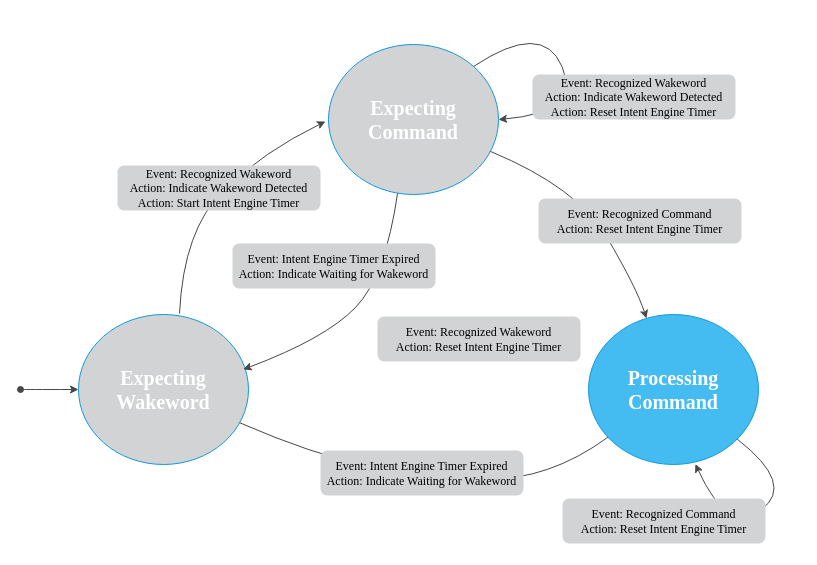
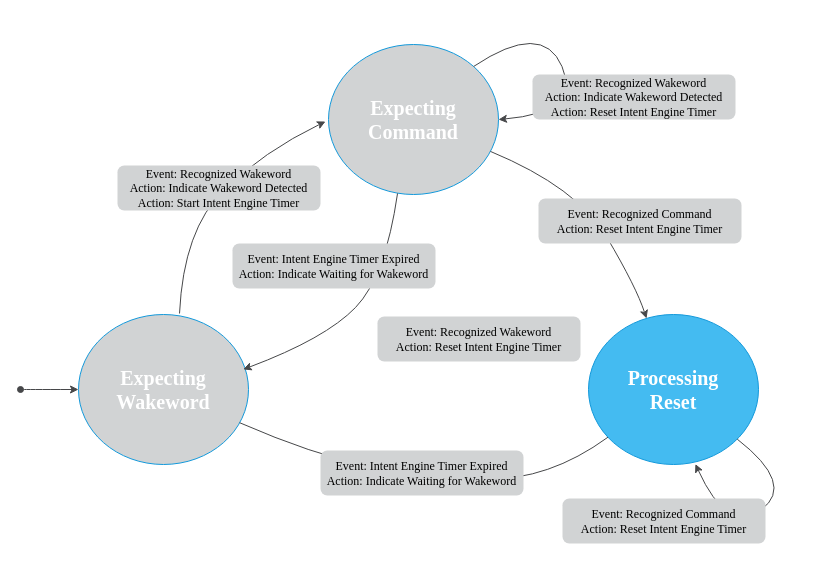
(674, 390) -> (674, 390)
